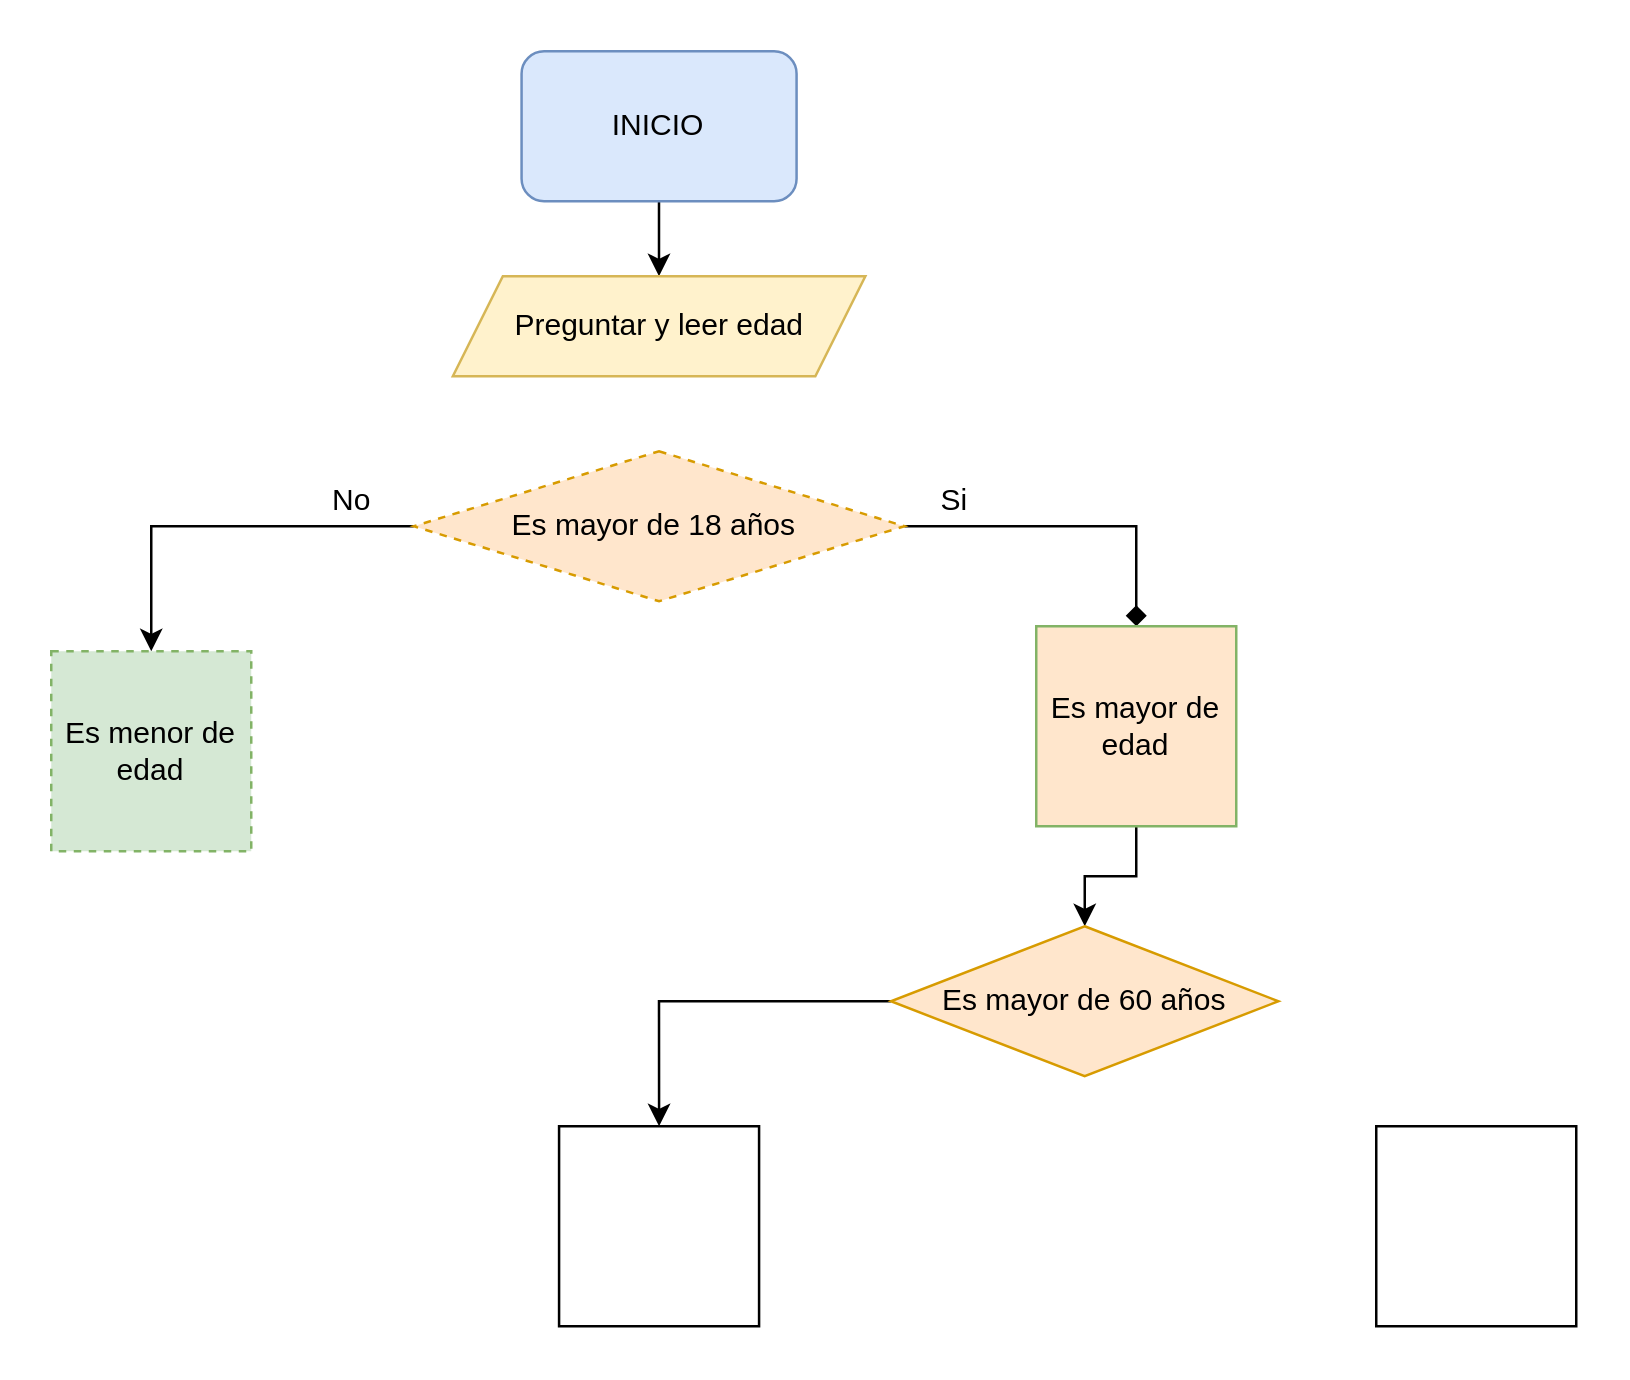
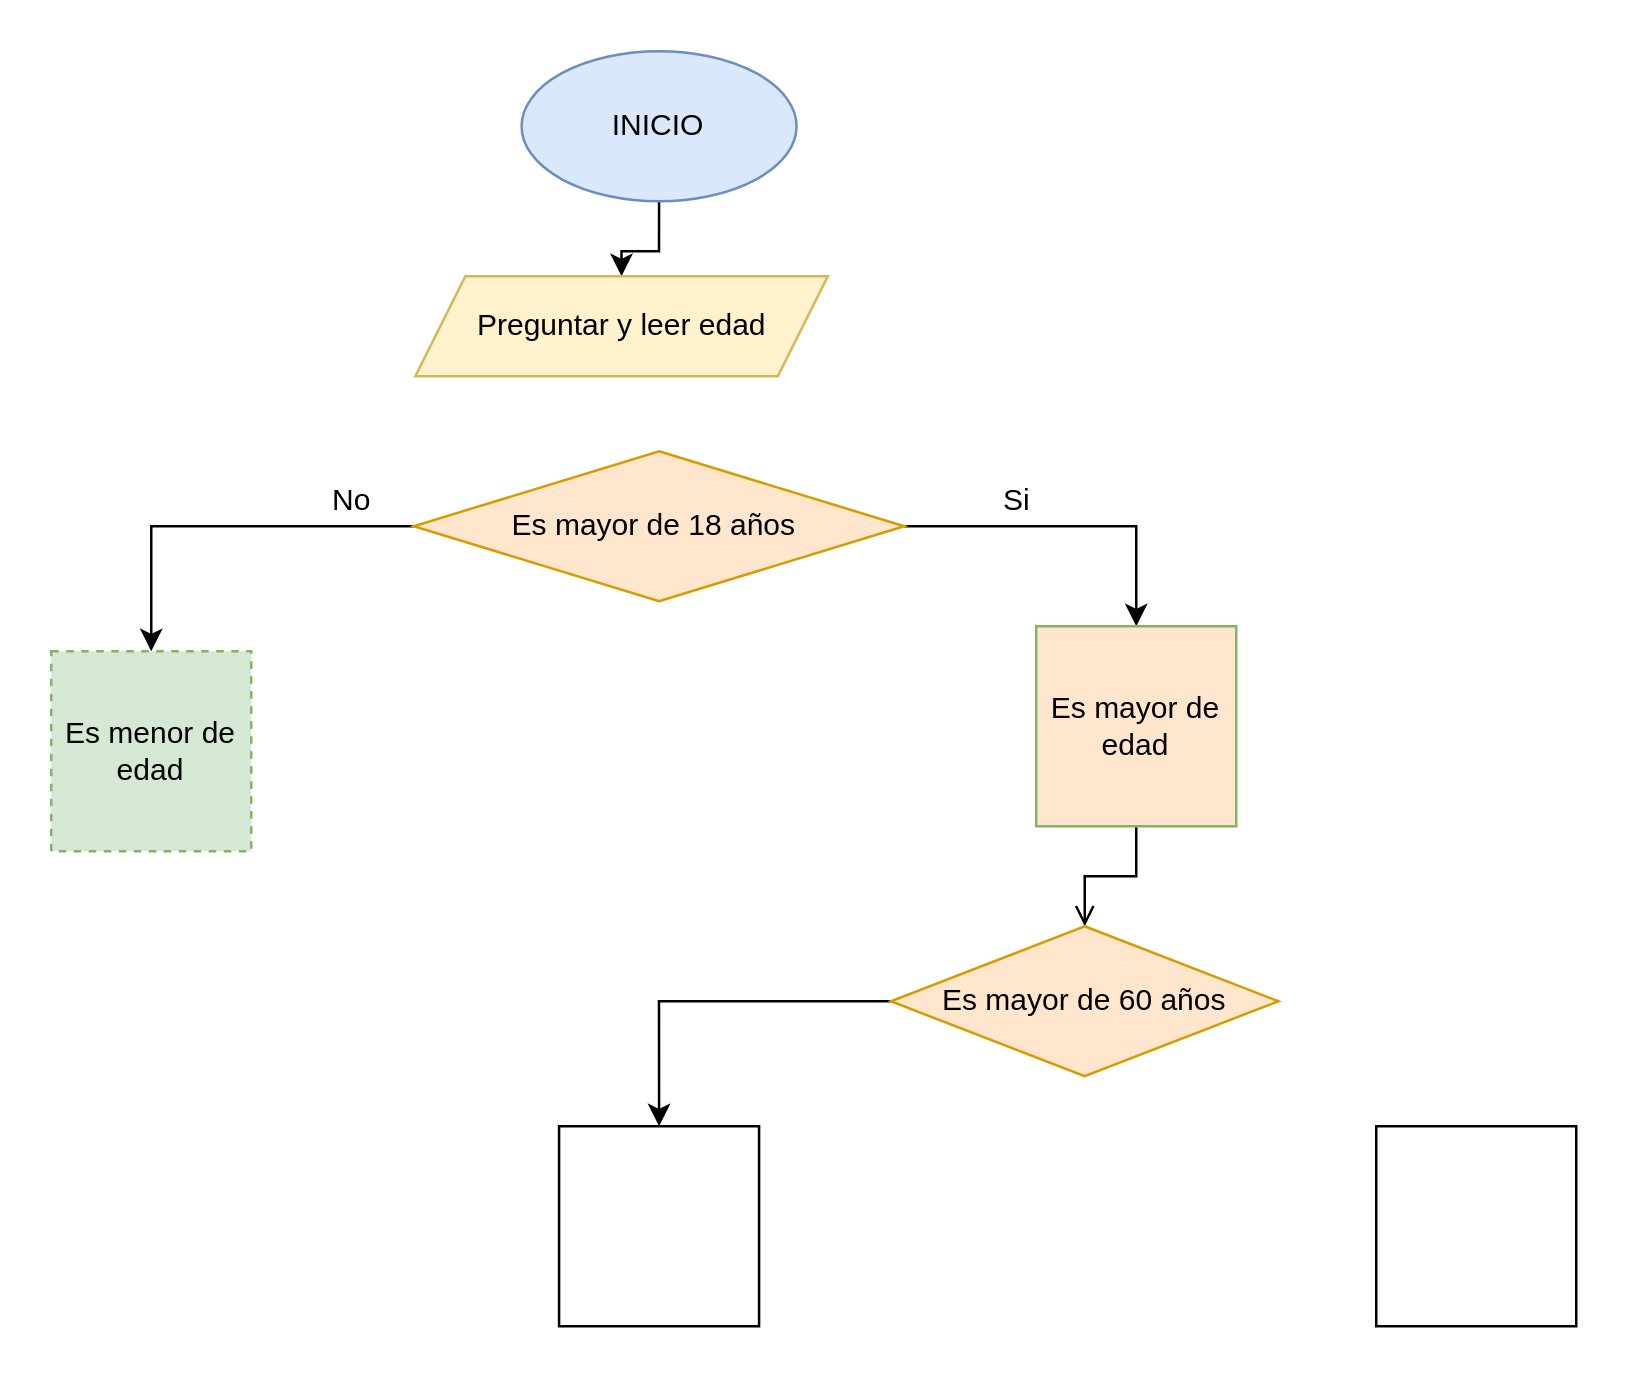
(659, 126) -> (659, 126)
(659, 326) -> (622, 326)
(954, 501) -> (1017, 501)
(659, 526) -> (659, 526)
(1136, 606) -> (1136, 607)
(1085, 908) -> (1085, 912)
